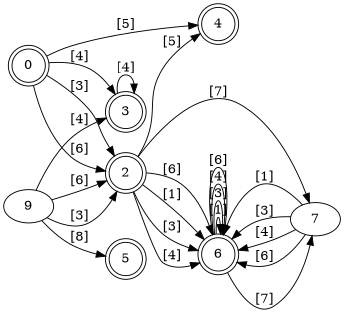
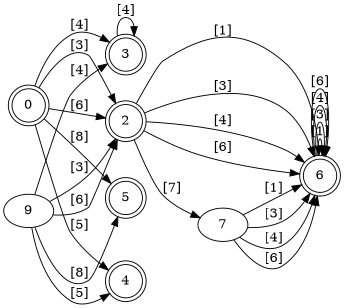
(154, 92) -> (52, 282)
none -> (75, 147)
(277, 303) -> none
